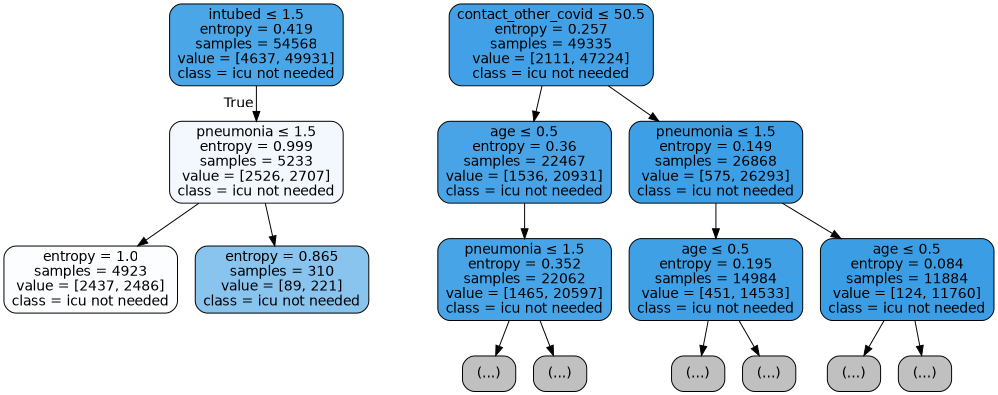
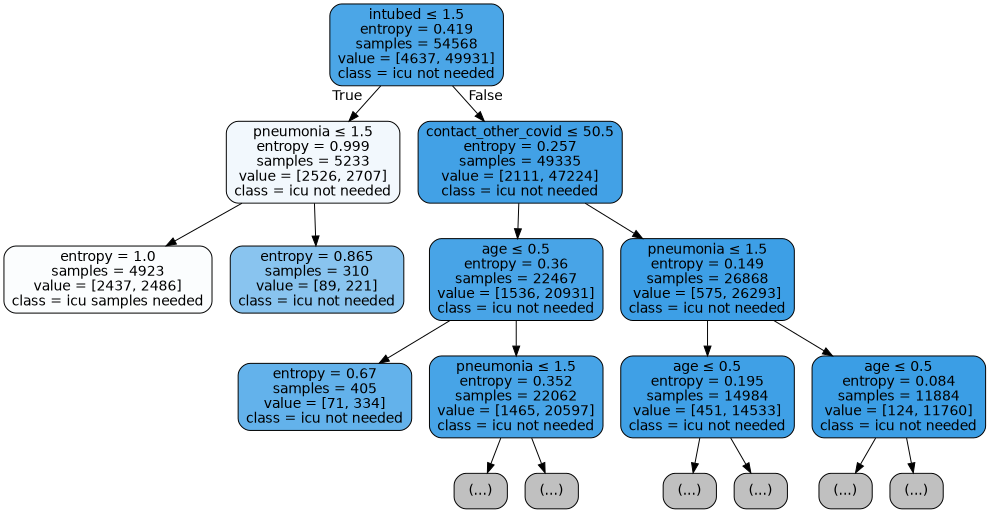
none -> (465, 100)
(91, 301) -> (108, 301)
none -> (325, 397)
